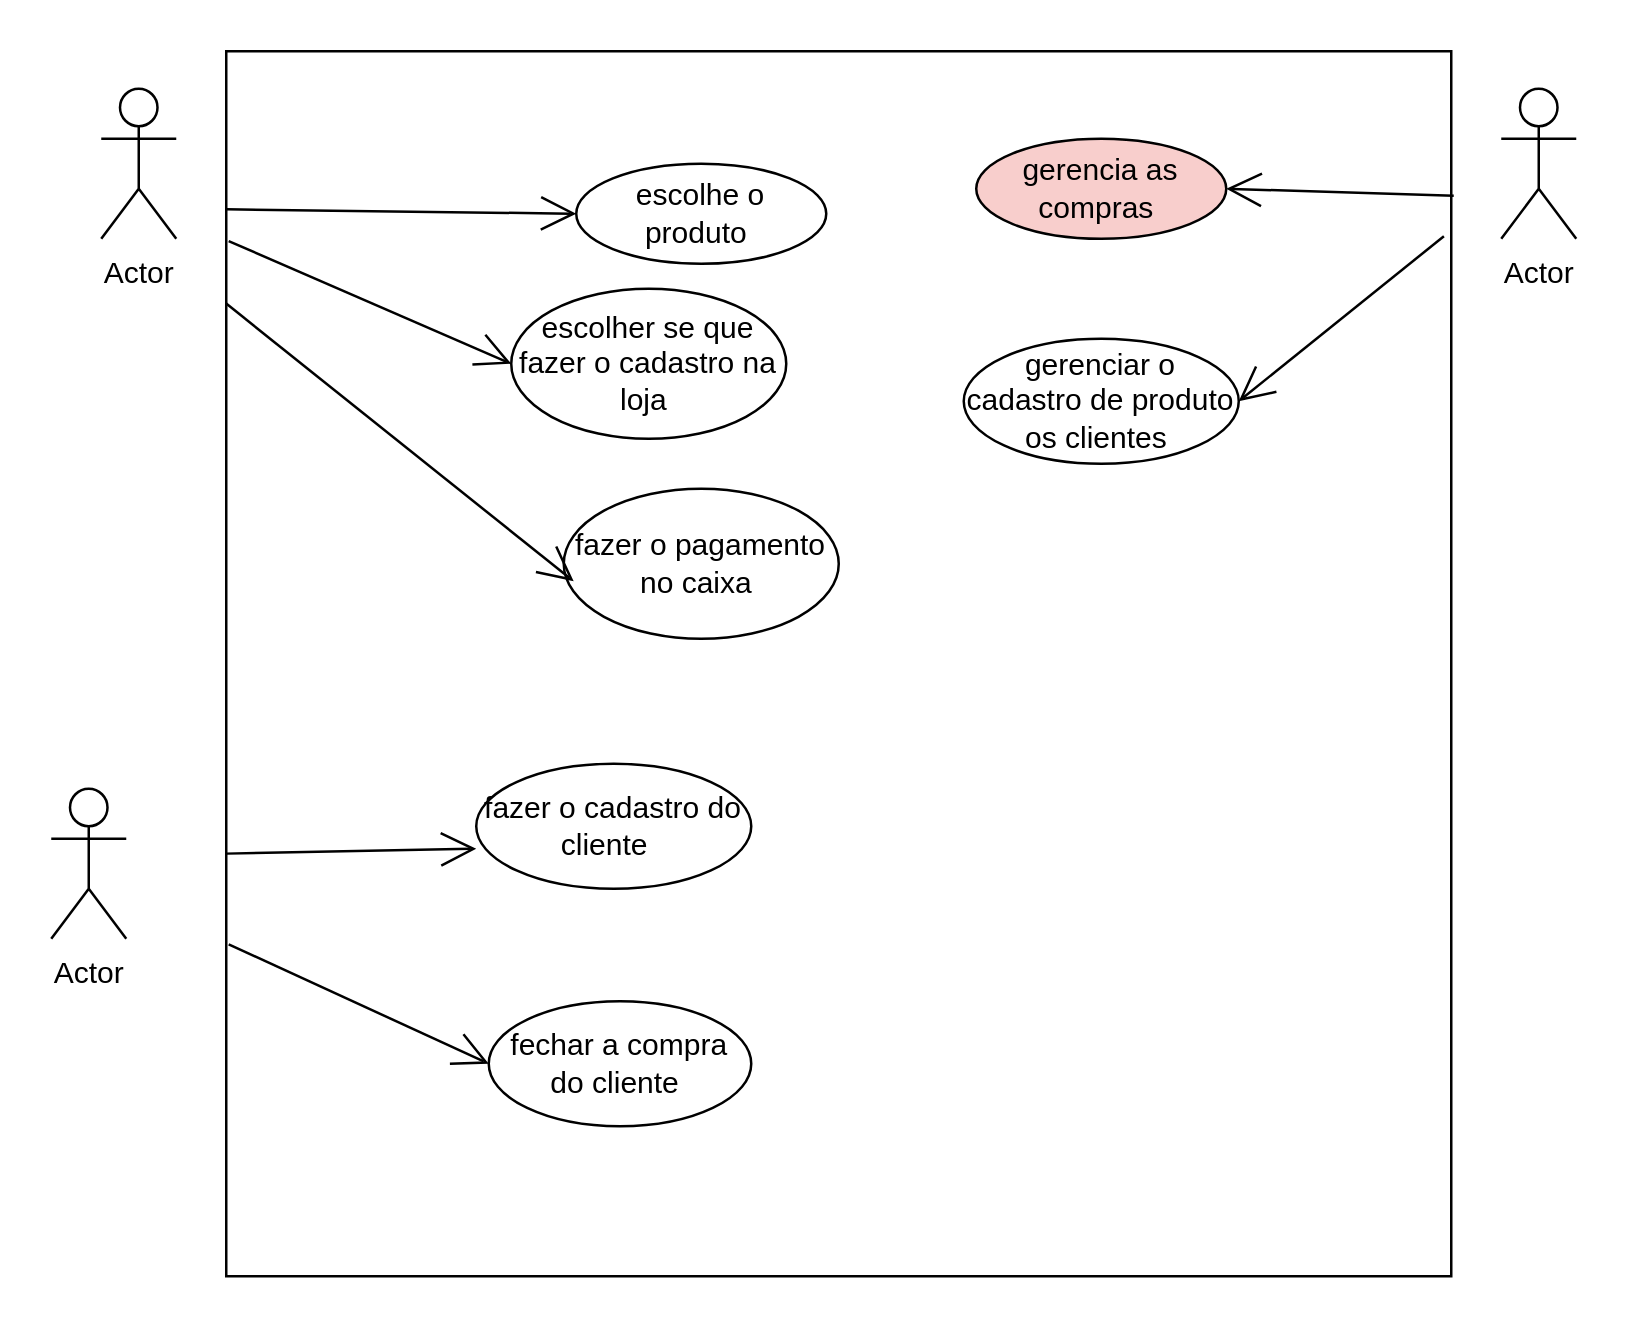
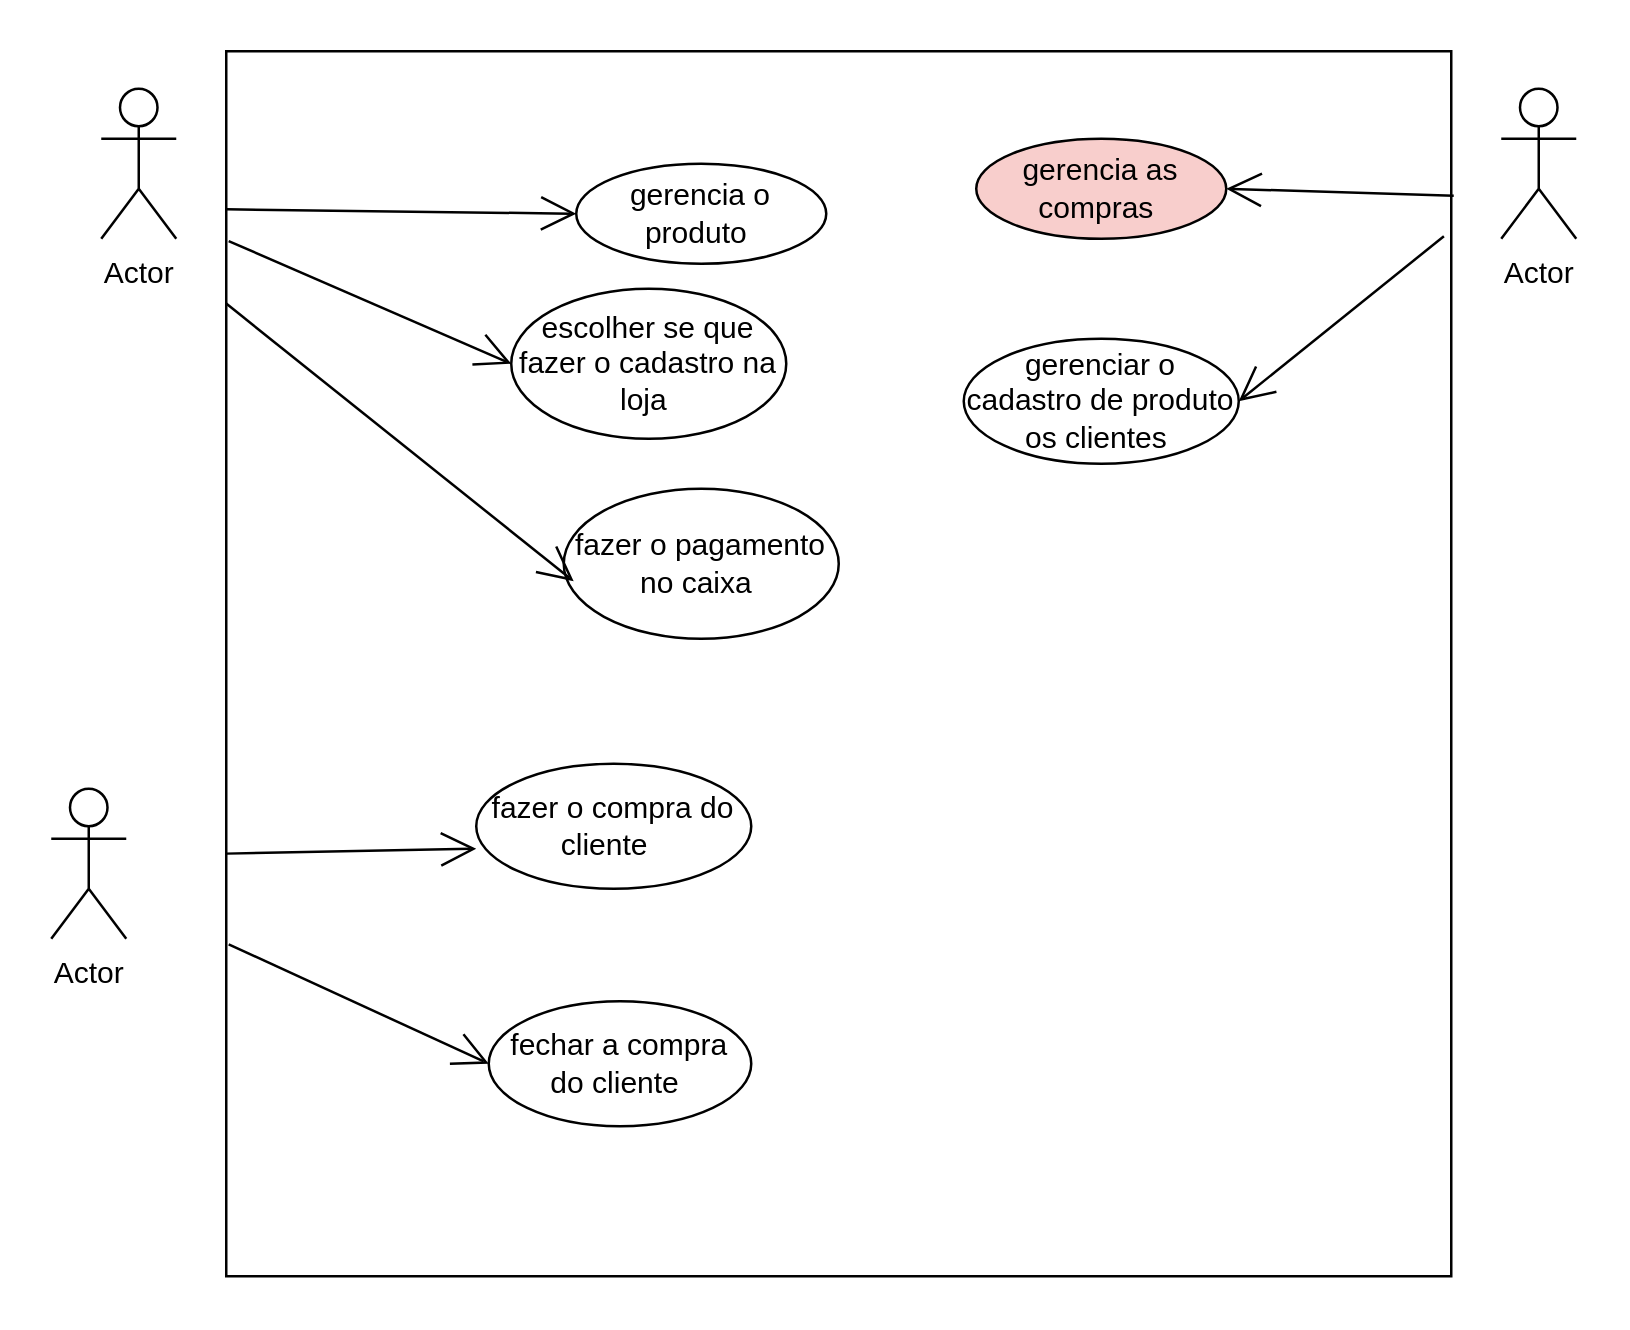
(701, 214) -> (701, 214)
(614, 826) -> (614, 826)
